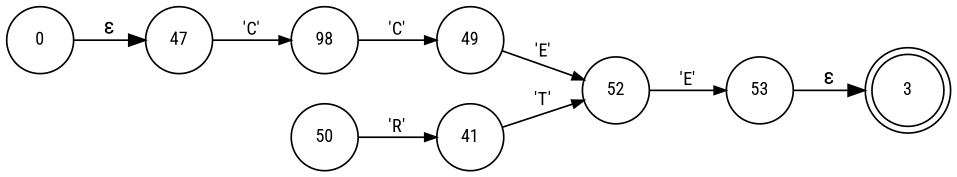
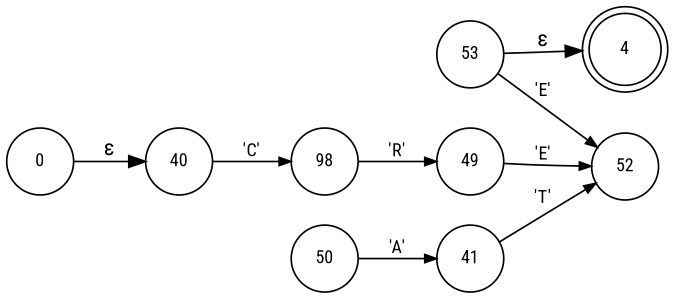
(397, 30) -> (397, 151)
(179, 40) -> (179, 162)
(682, 90) -> (543, 107)
(908, 90) -> (625, 49)
(397, 127) -> (397, 249)
